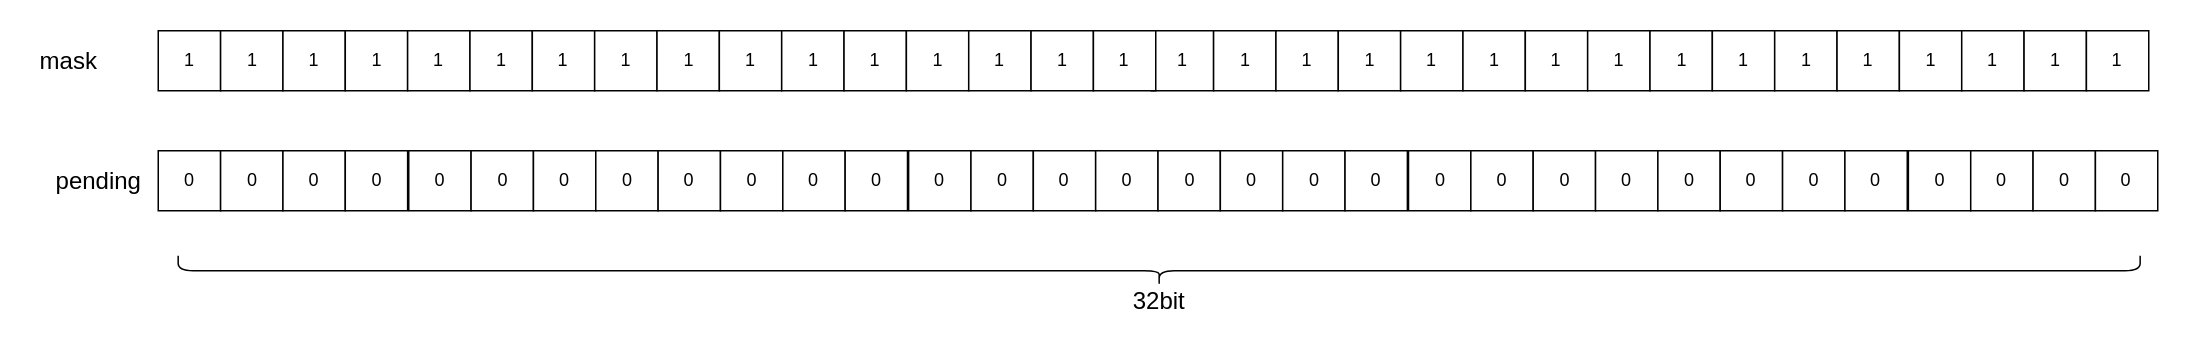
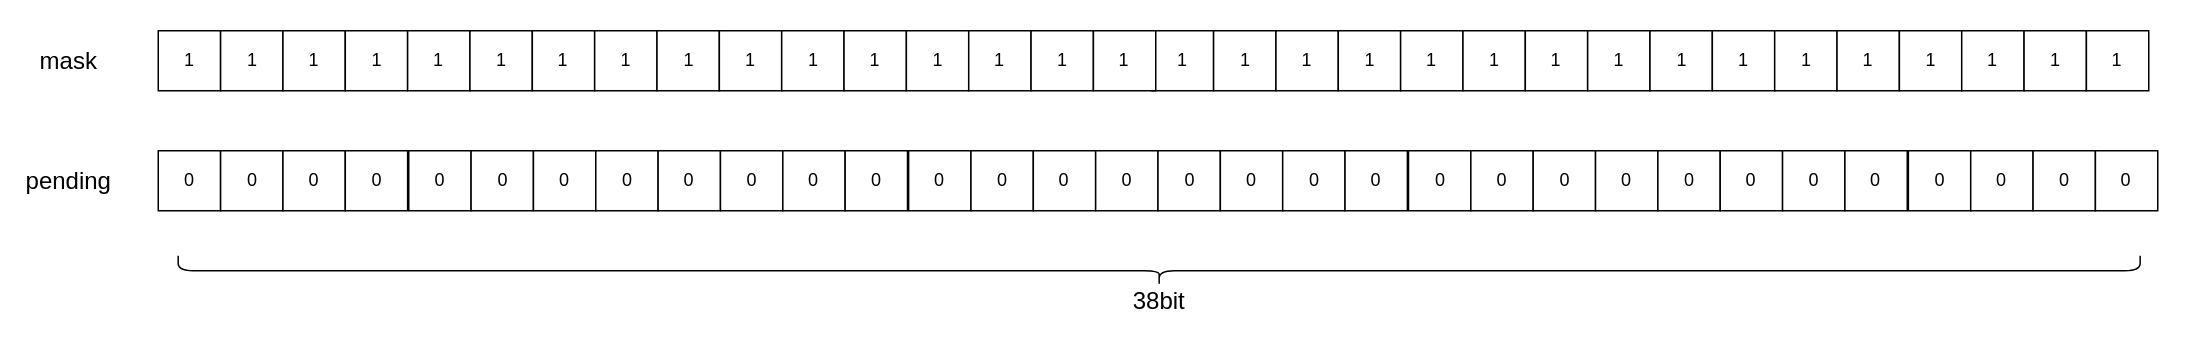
(98, 181) -> (68, 181)
(1160, 301) -> (1160, 301)
